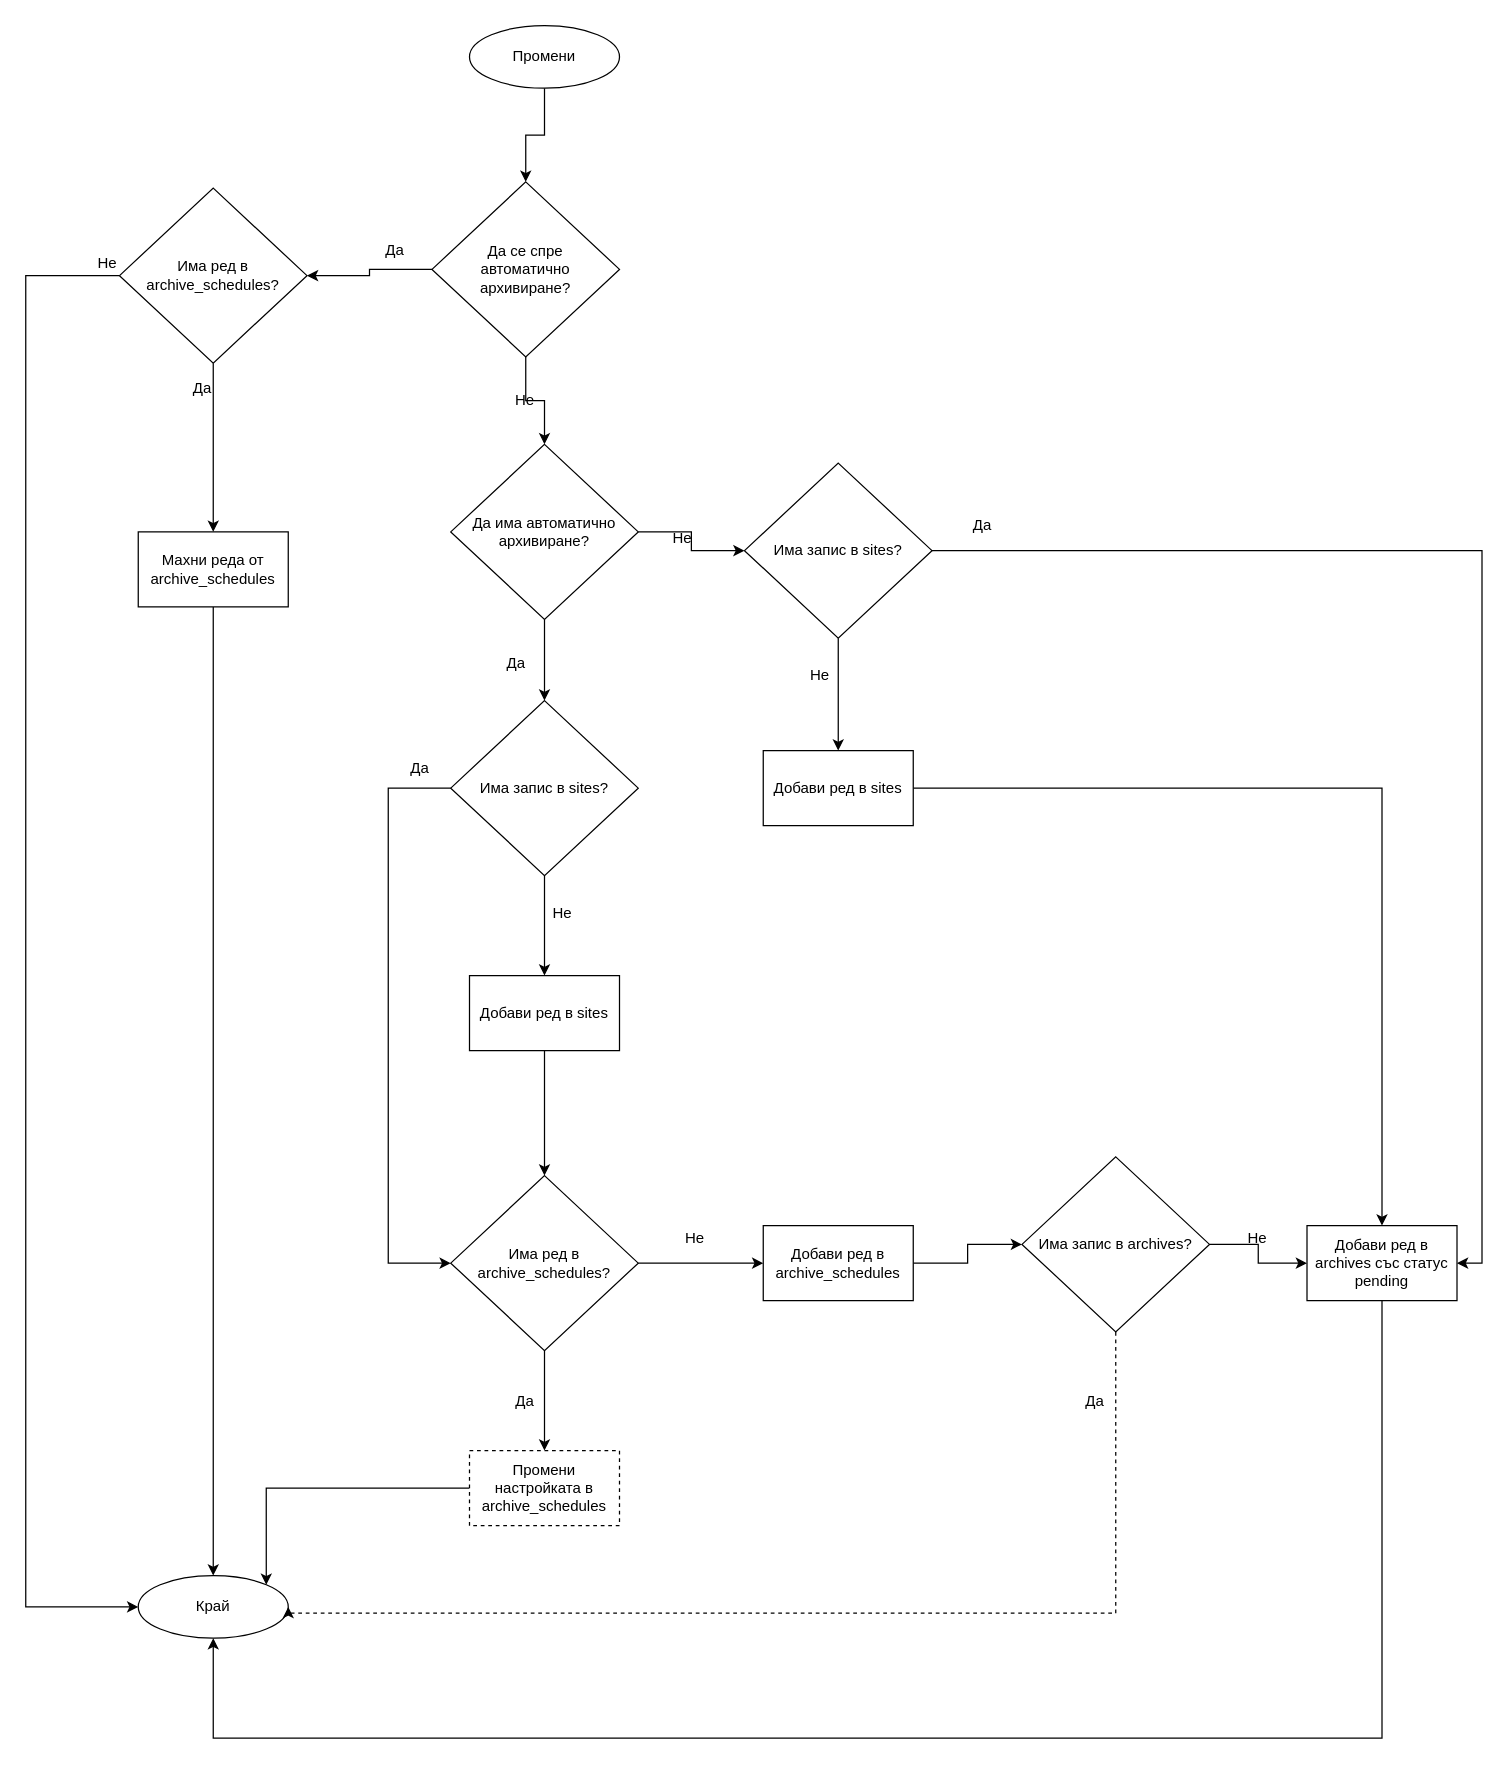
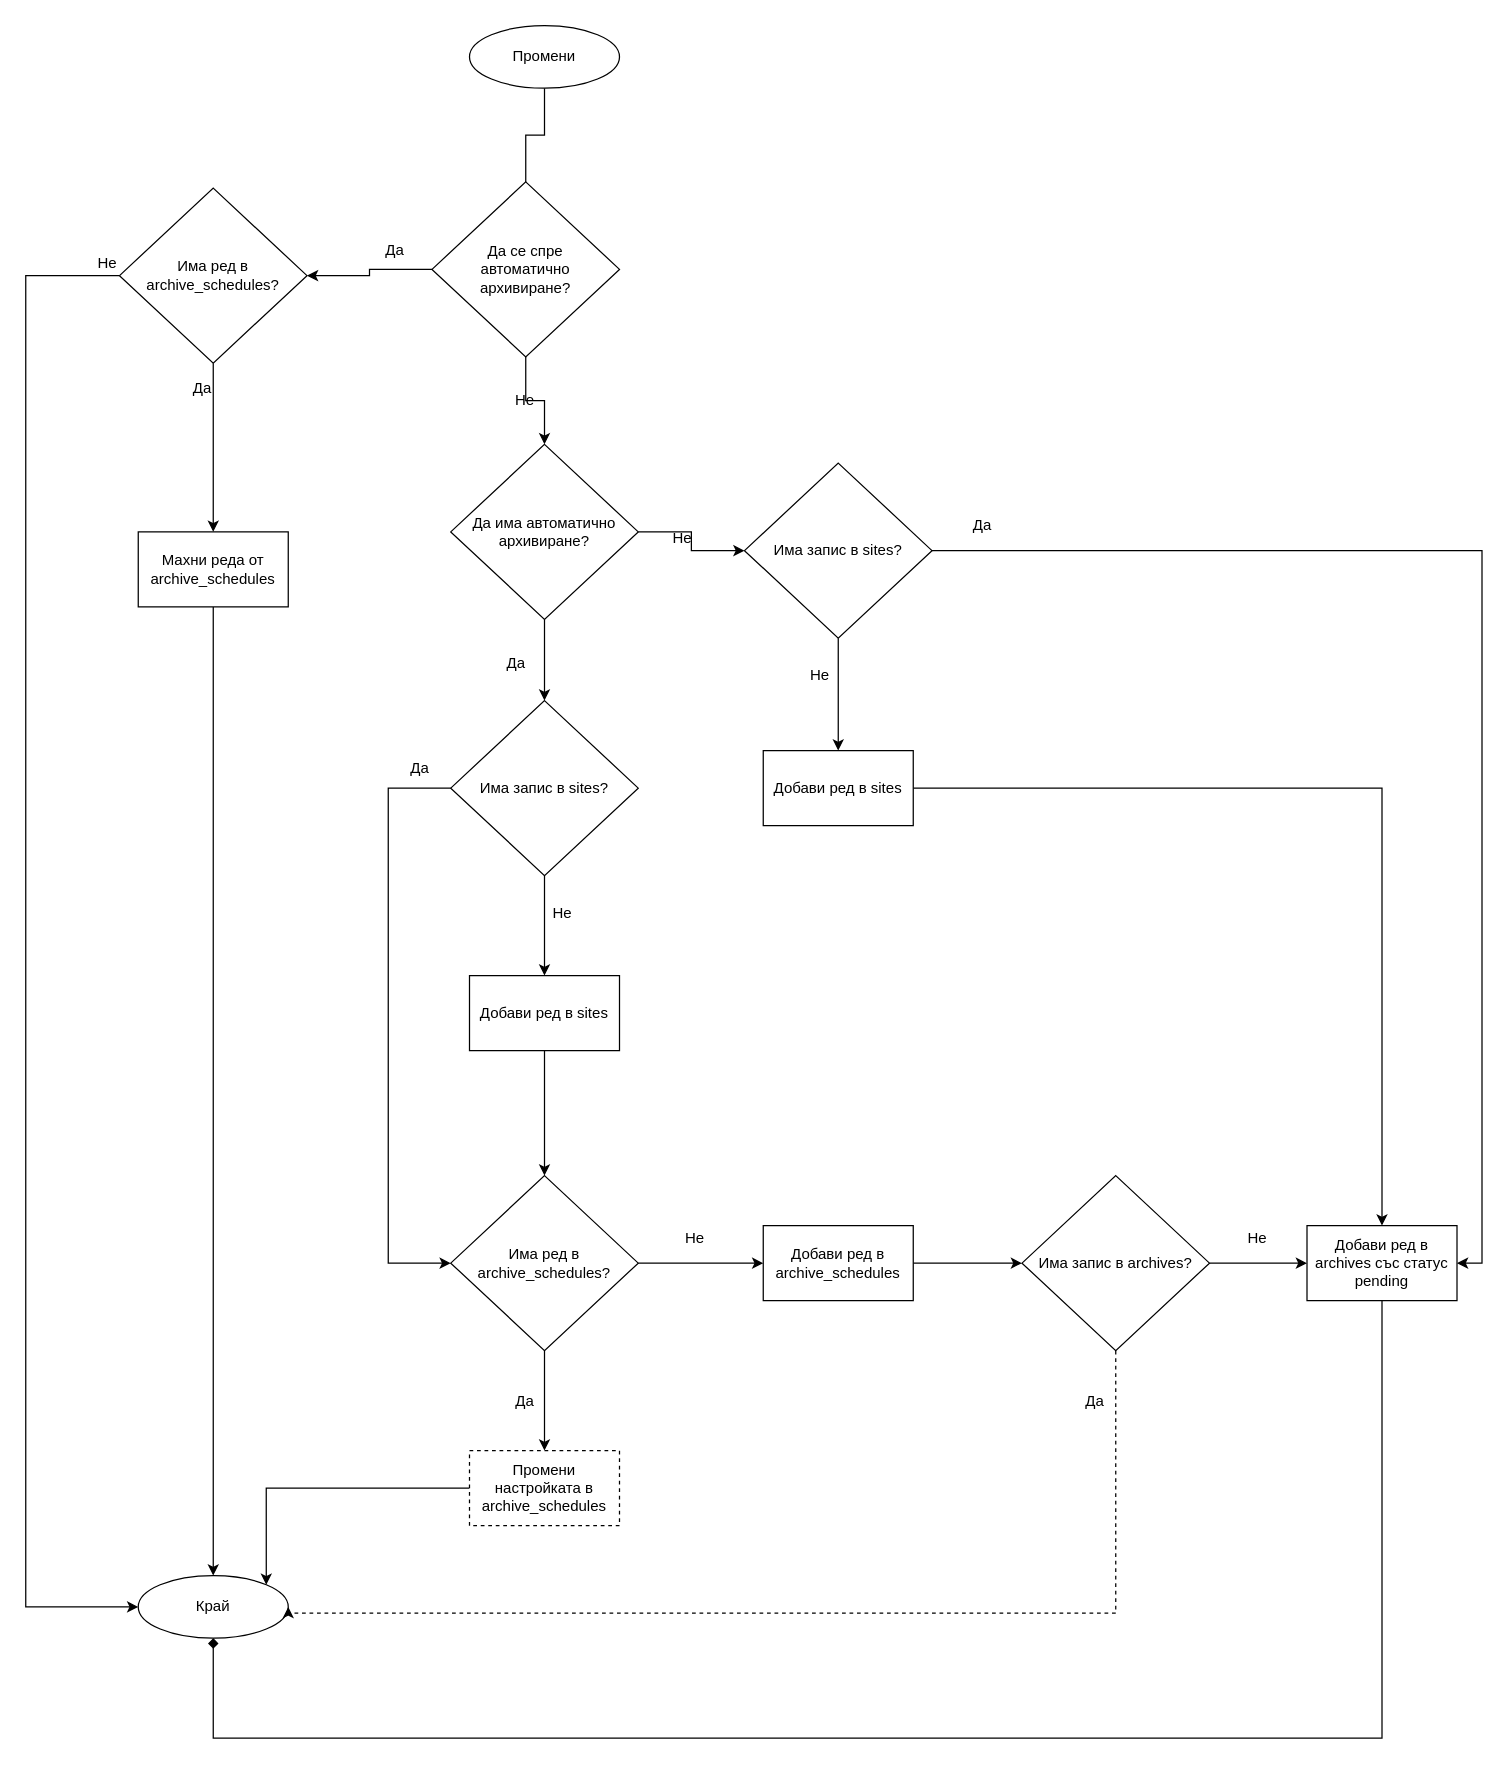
(526, 172) -> (526, 175)
(1116, 1244) -> (1116, 1263)
(213, 1648) -> (213, 1649)
